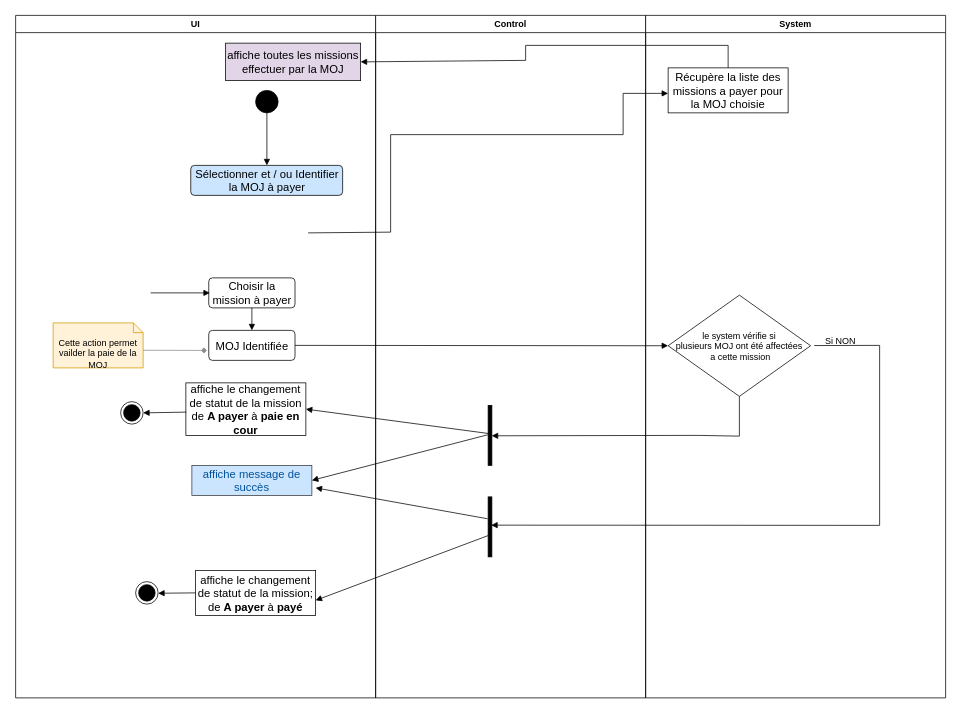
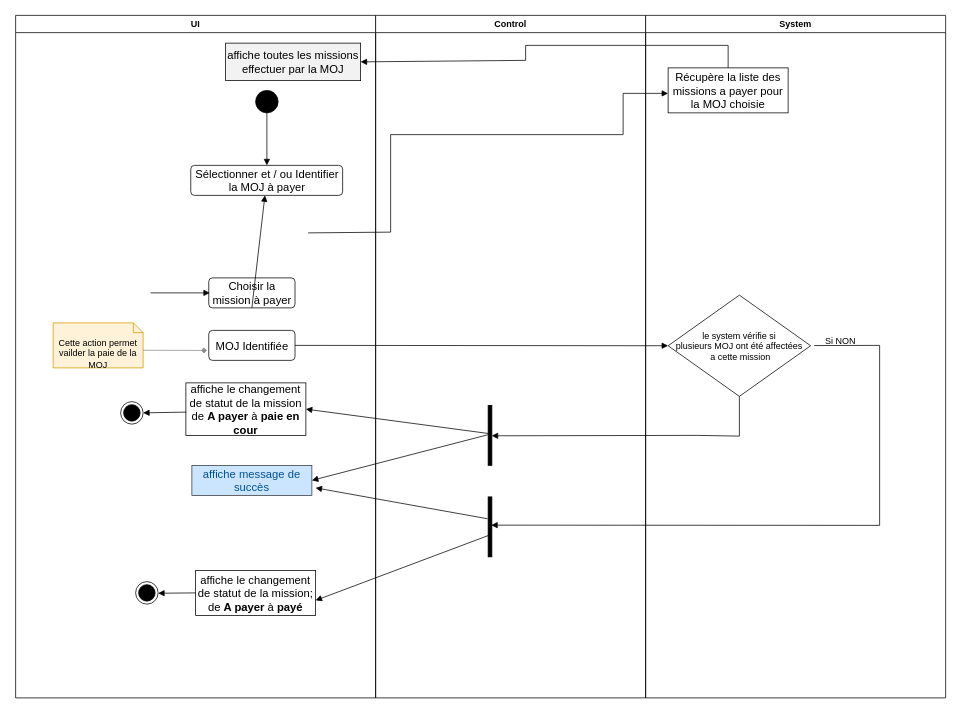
(293, 62) -> (293, 62)
(266, 180) -> (266, 180)
(252, 322) -> (258, 254)
